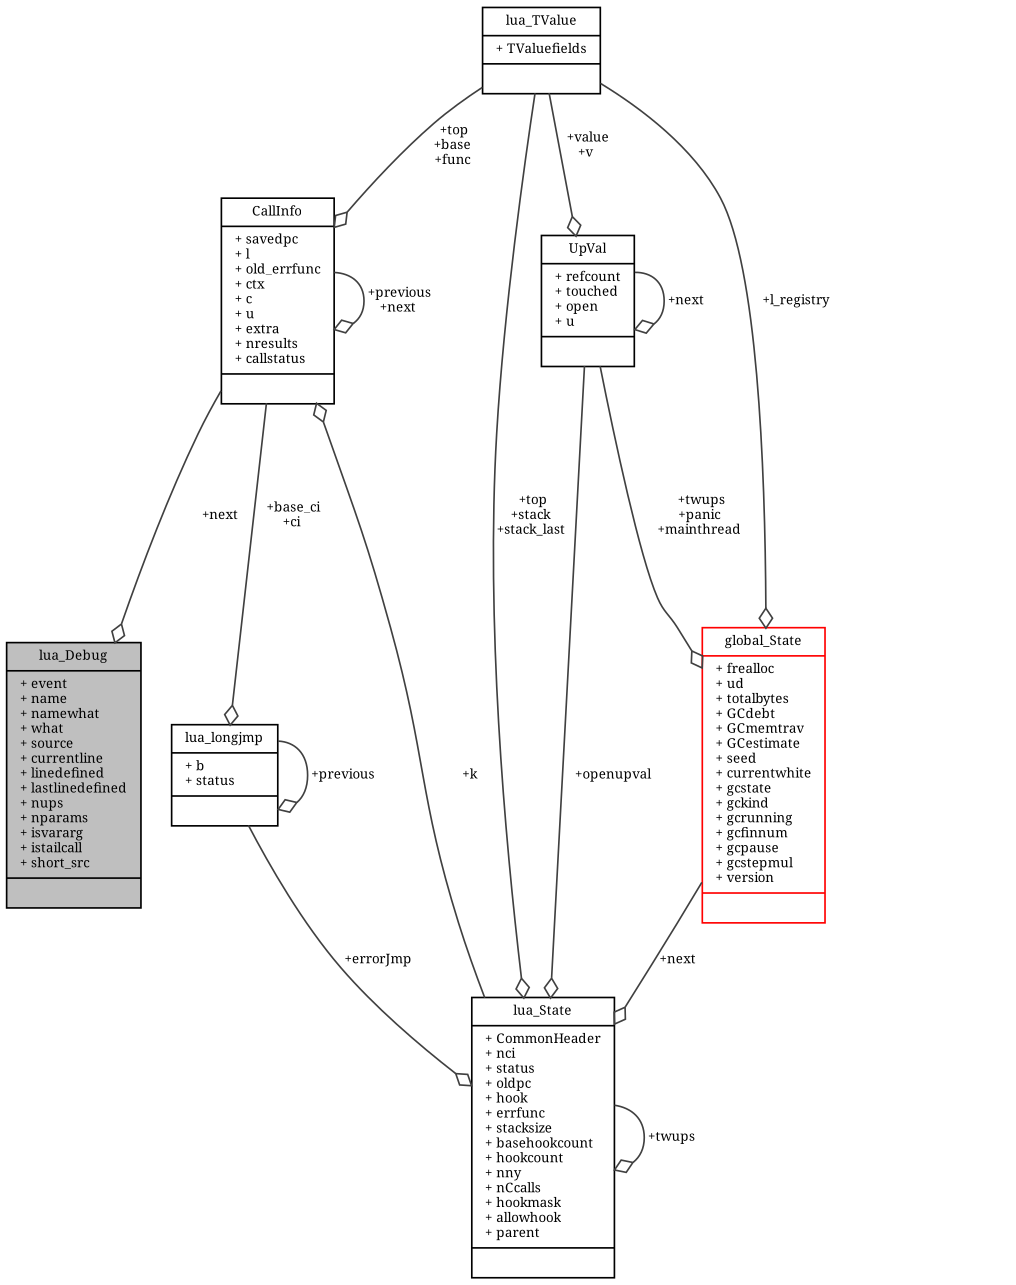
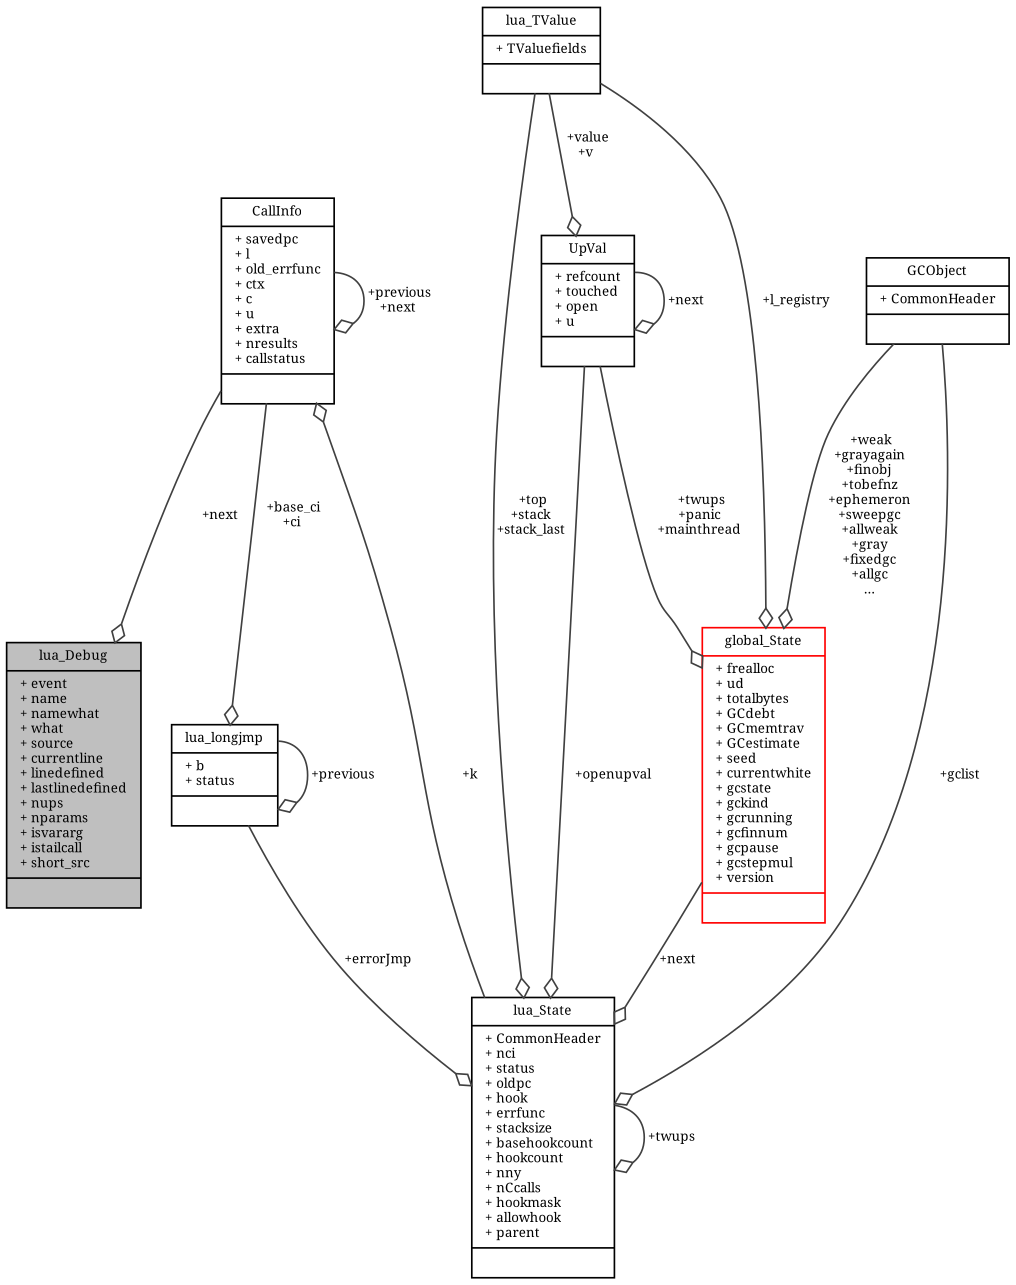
(410, 145) -> none
none -> (938, 301)
